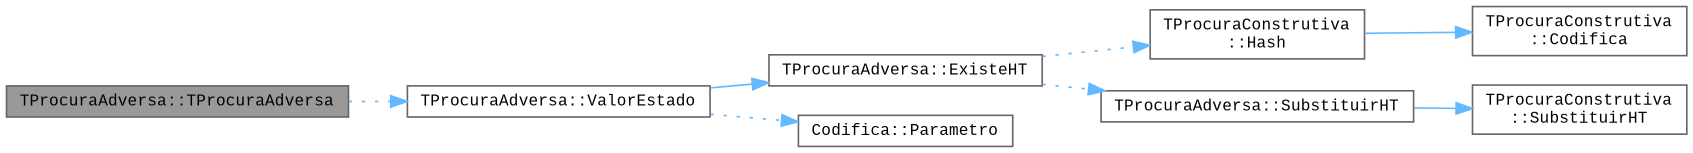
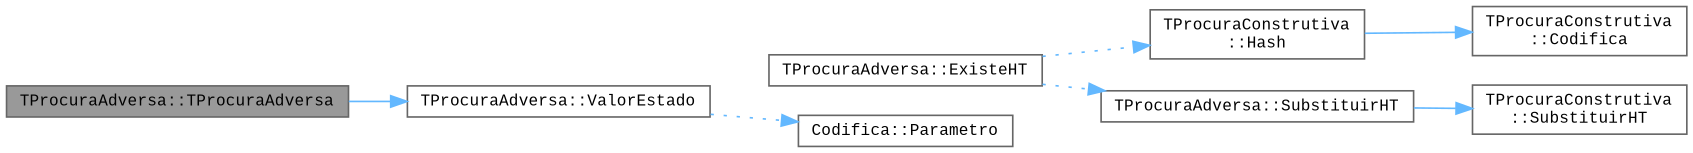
(731, 86) -> none
(370, 101) -> (370, 101)
